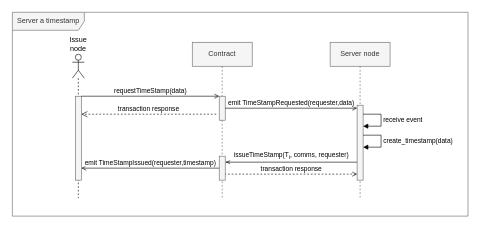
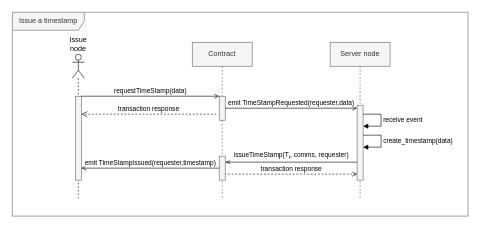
(48, 21) -> (48, 21)
